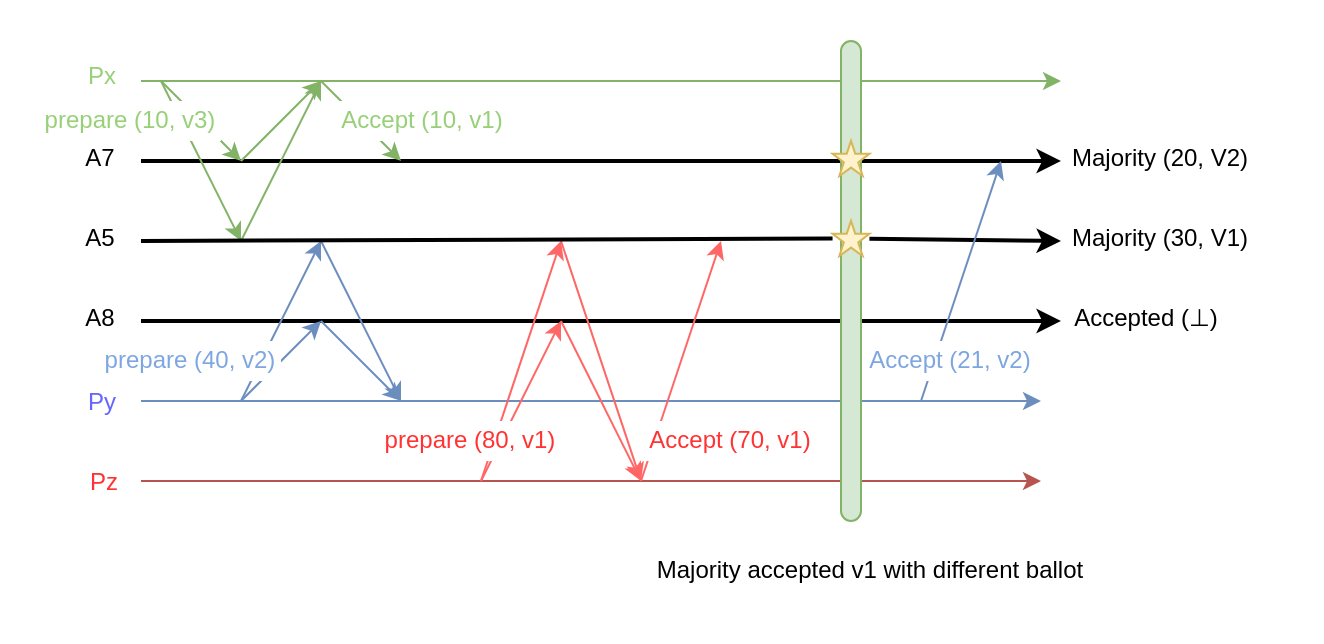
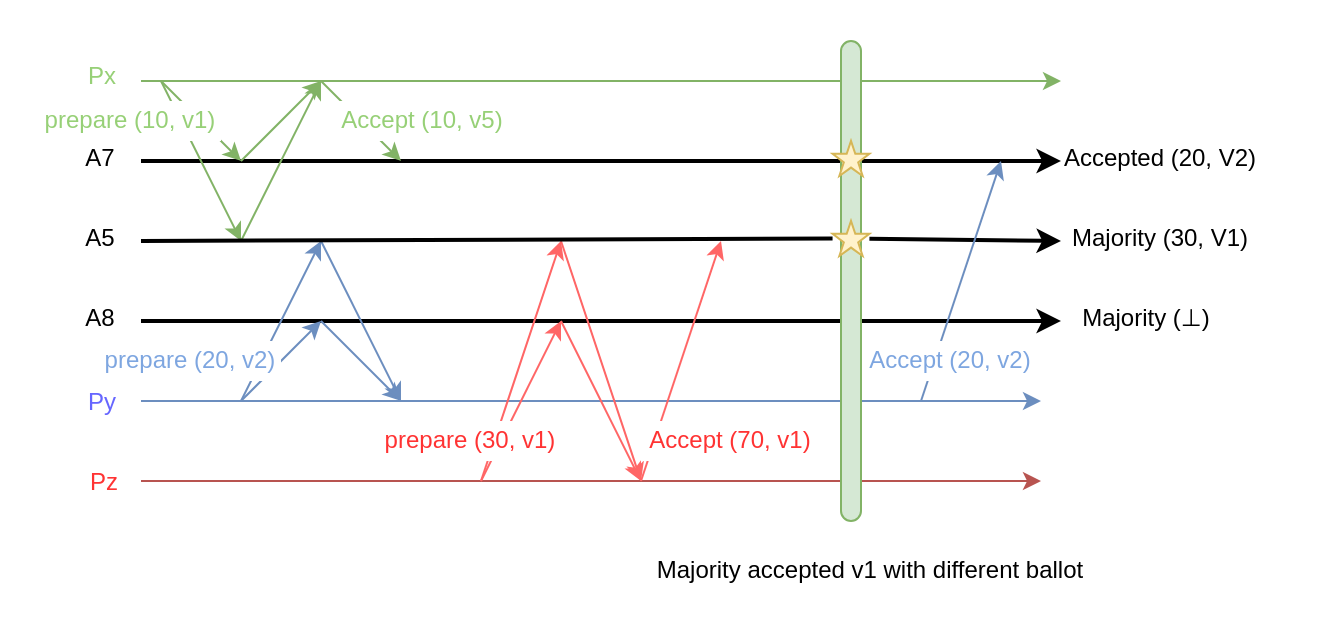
(131, 121) -> (131, 121)
(423, 121) -> (423, 121)
(1161, 159) -> (1161, 159)
(1147, 319) -> (1147, 319)
(191, 361) -> (191, 361)
(951, 361) -> (951, 361)
(471, 441) -> (471, 441)
